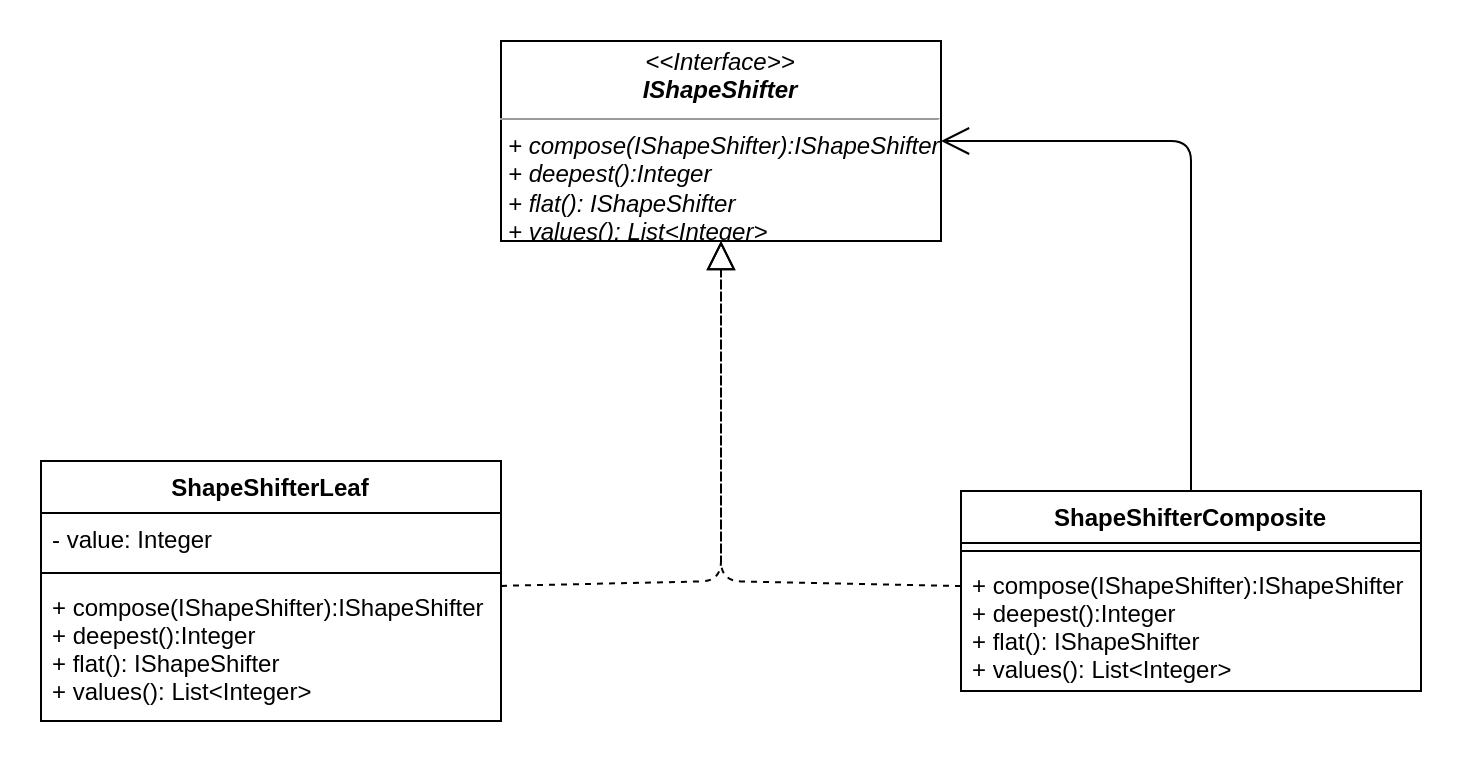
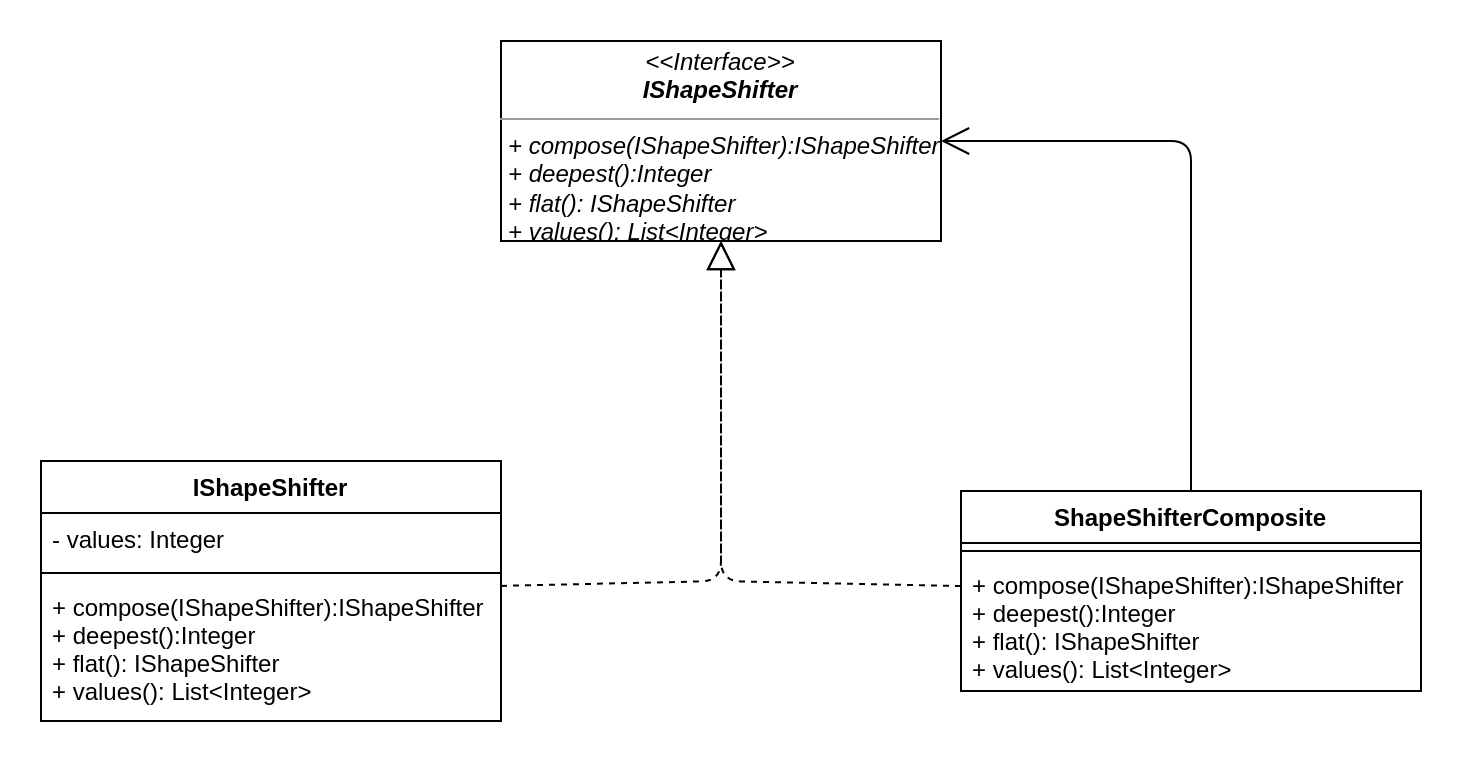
(270, 488) -> (270, 488)
(147, 540) -> (154, 540)
